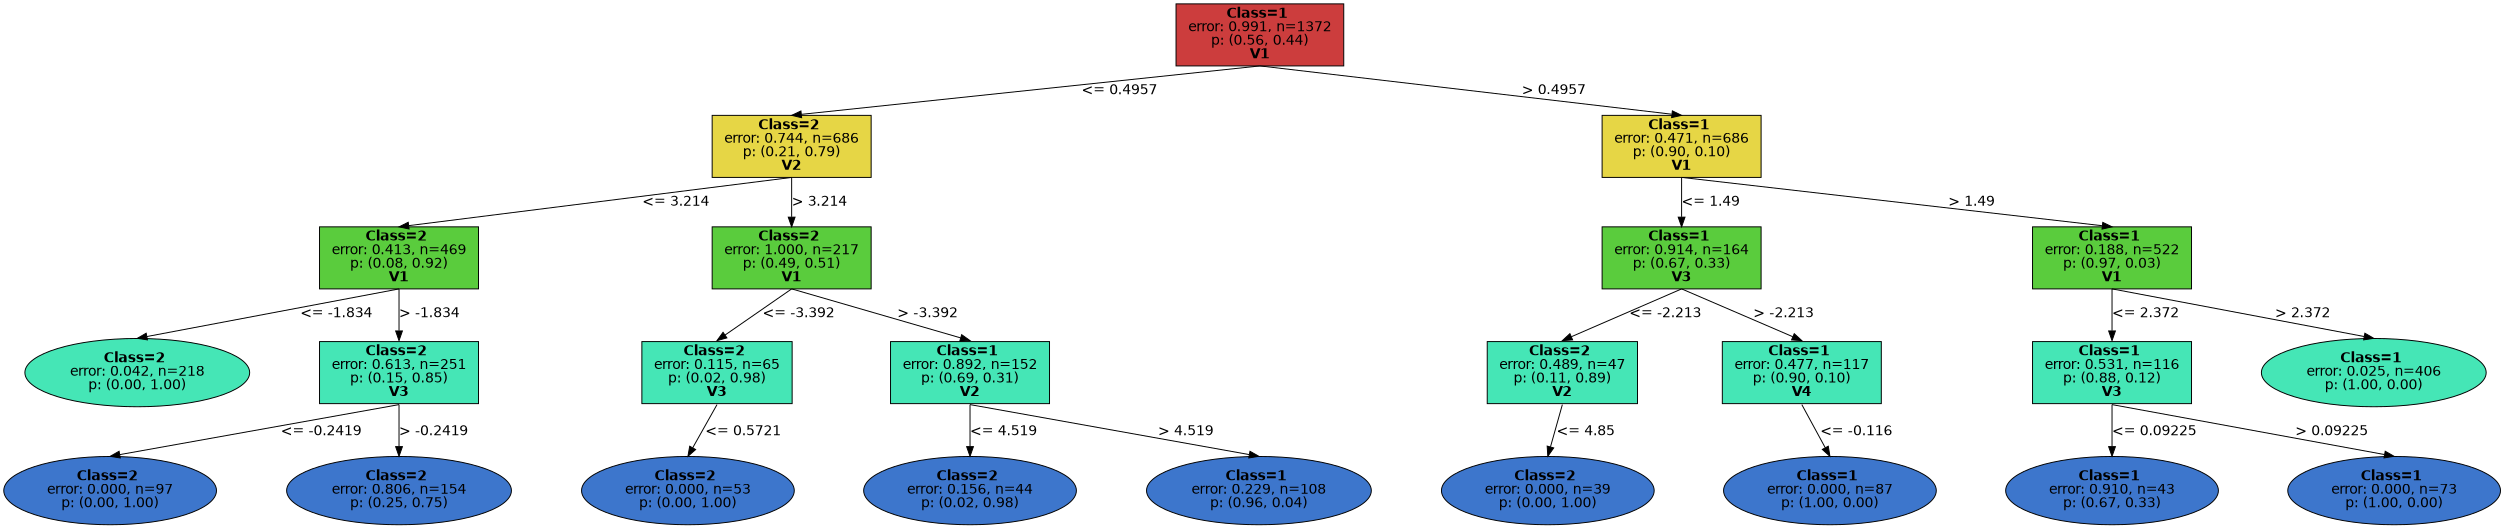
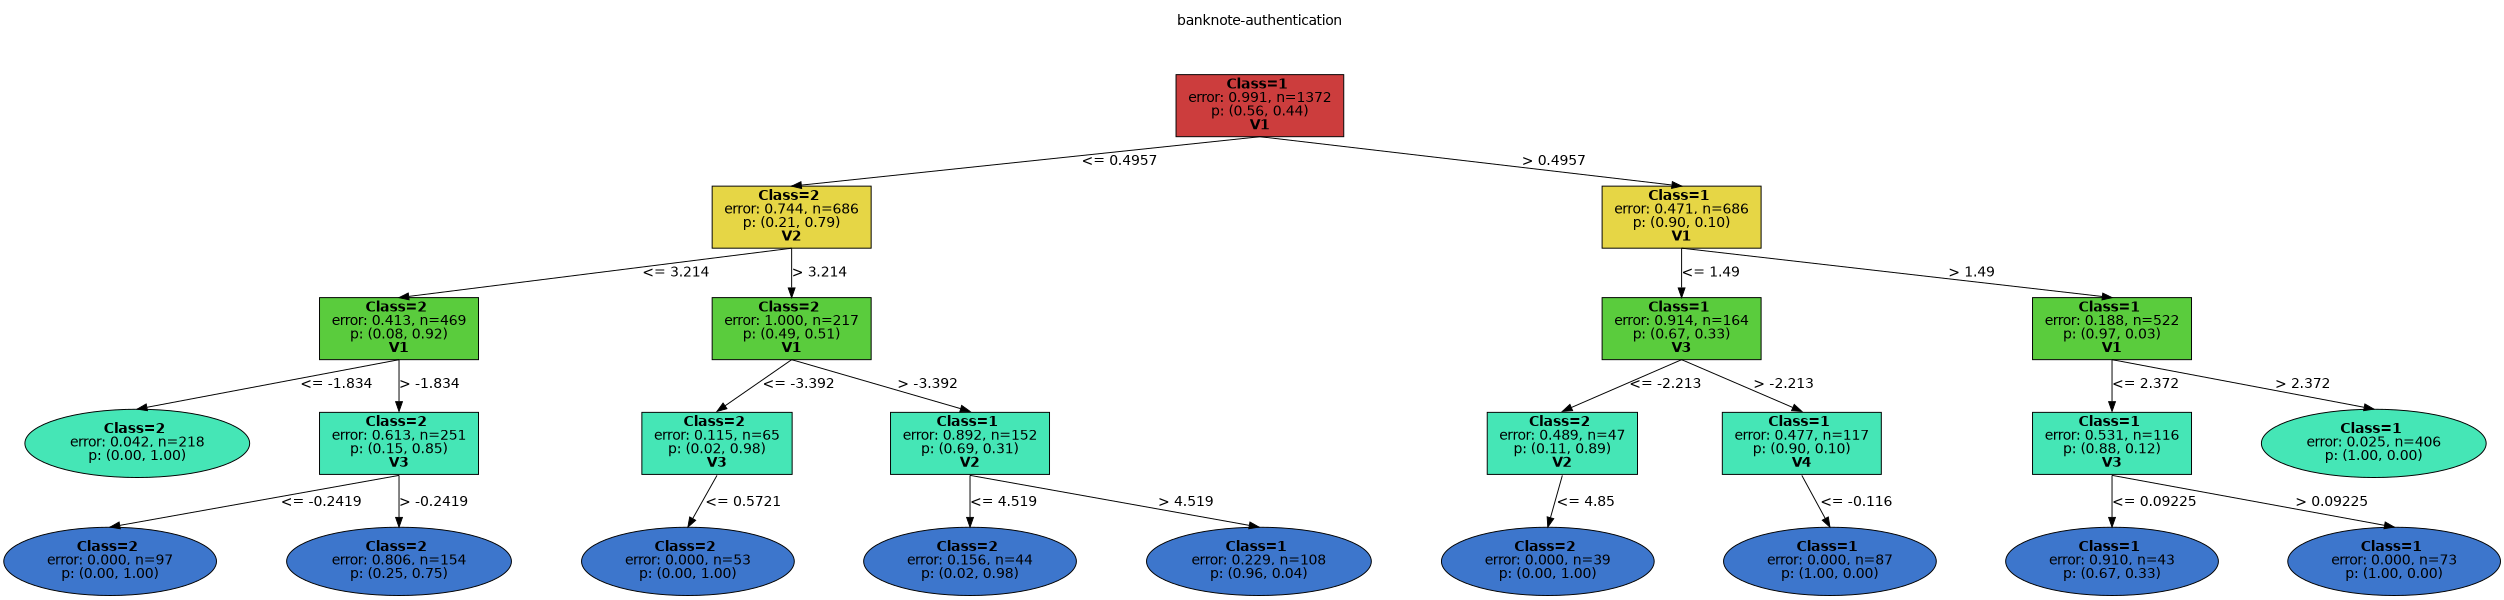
none -> (1260, 21)
